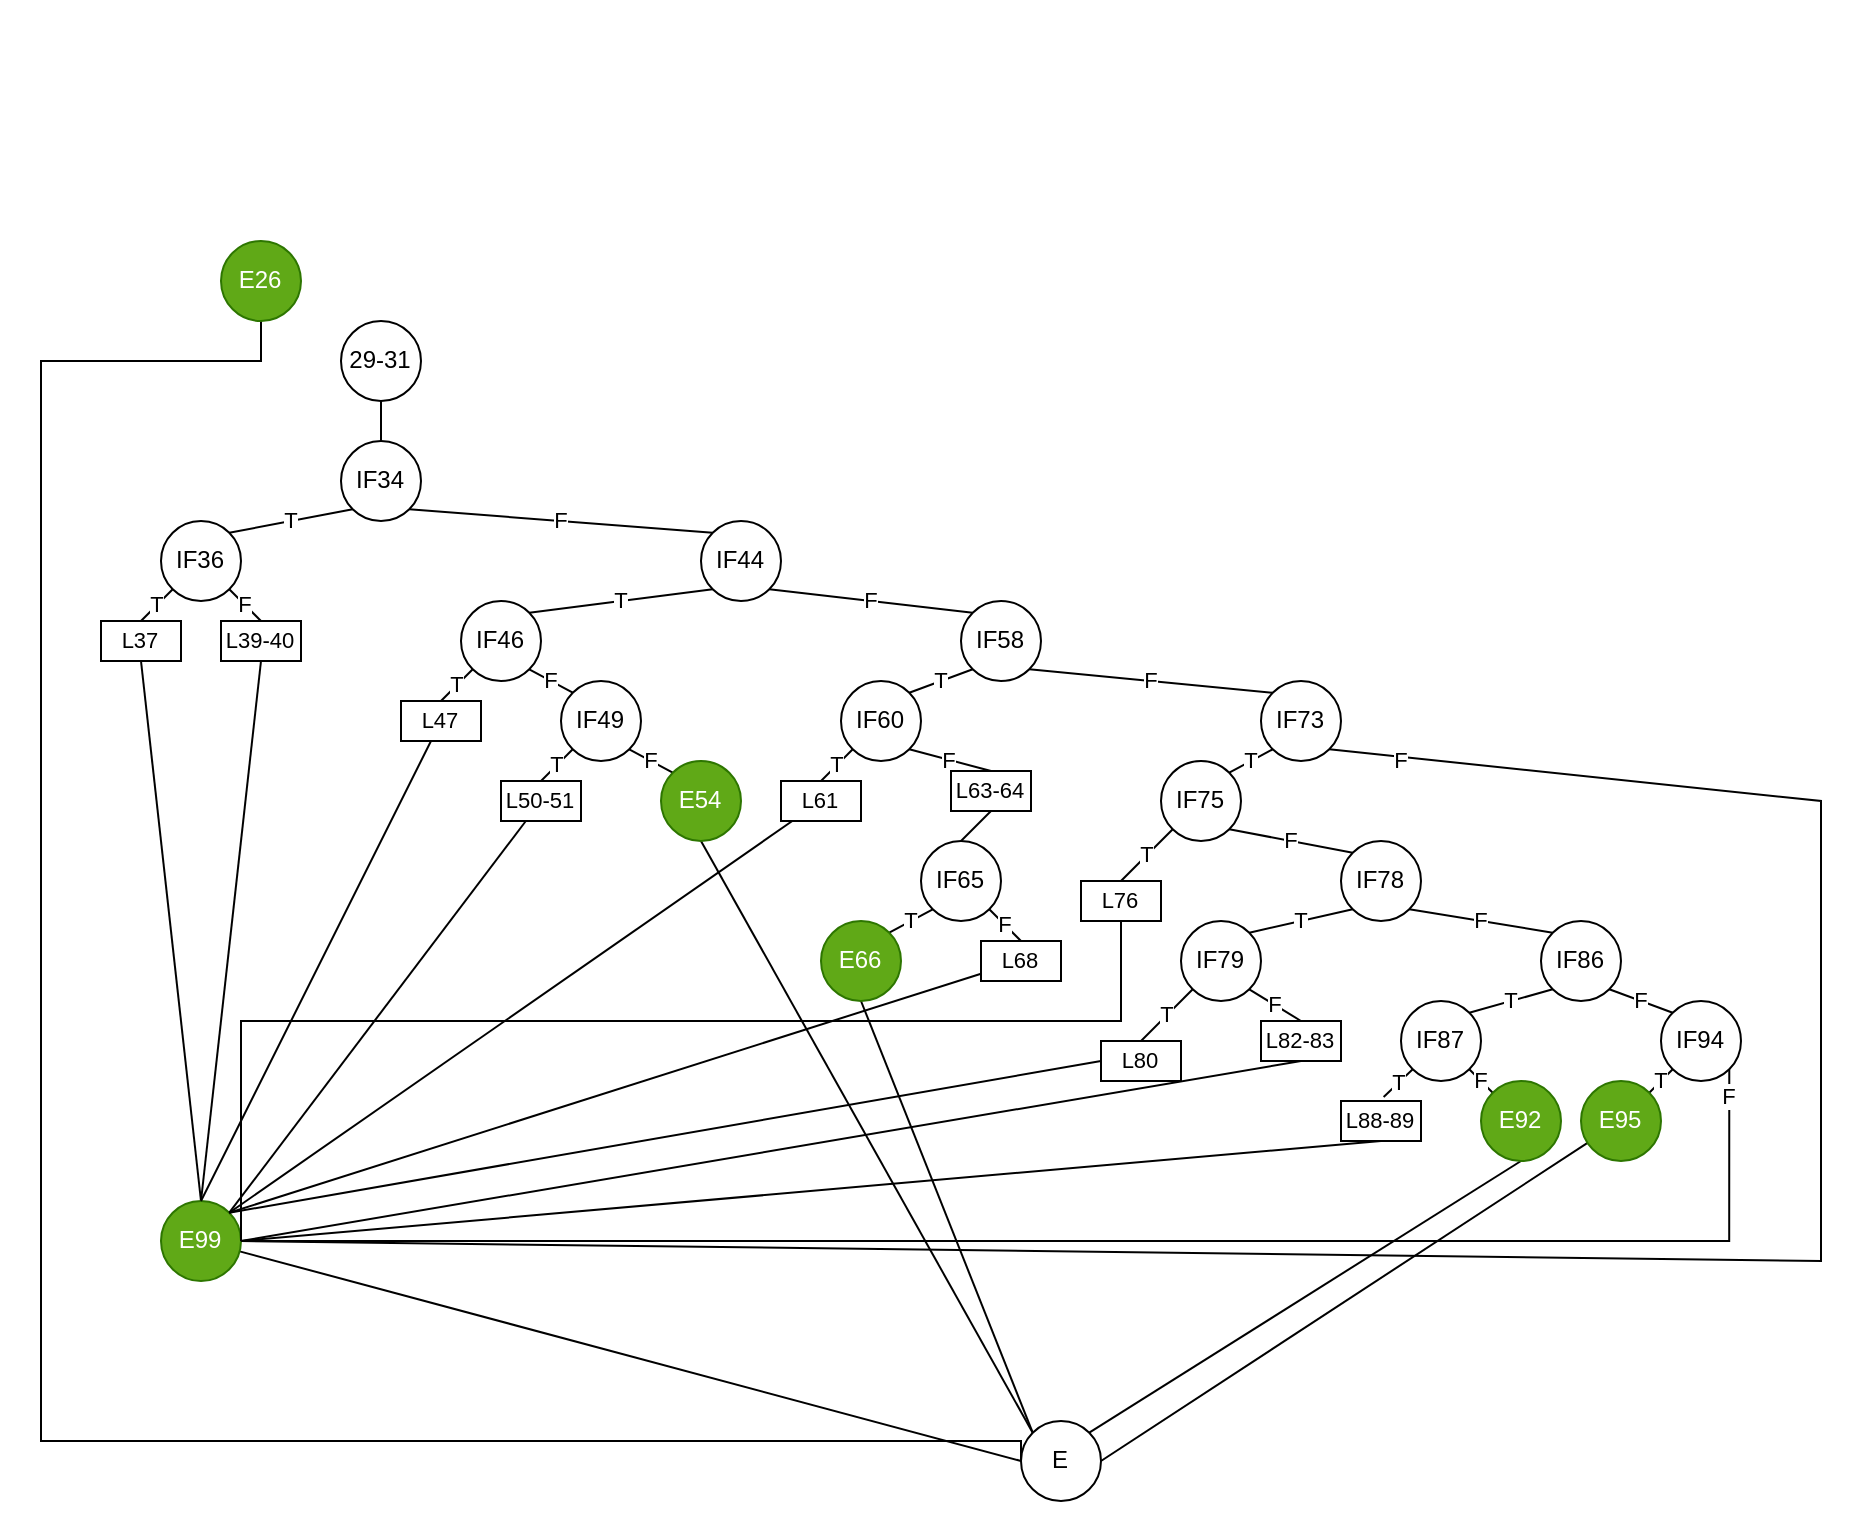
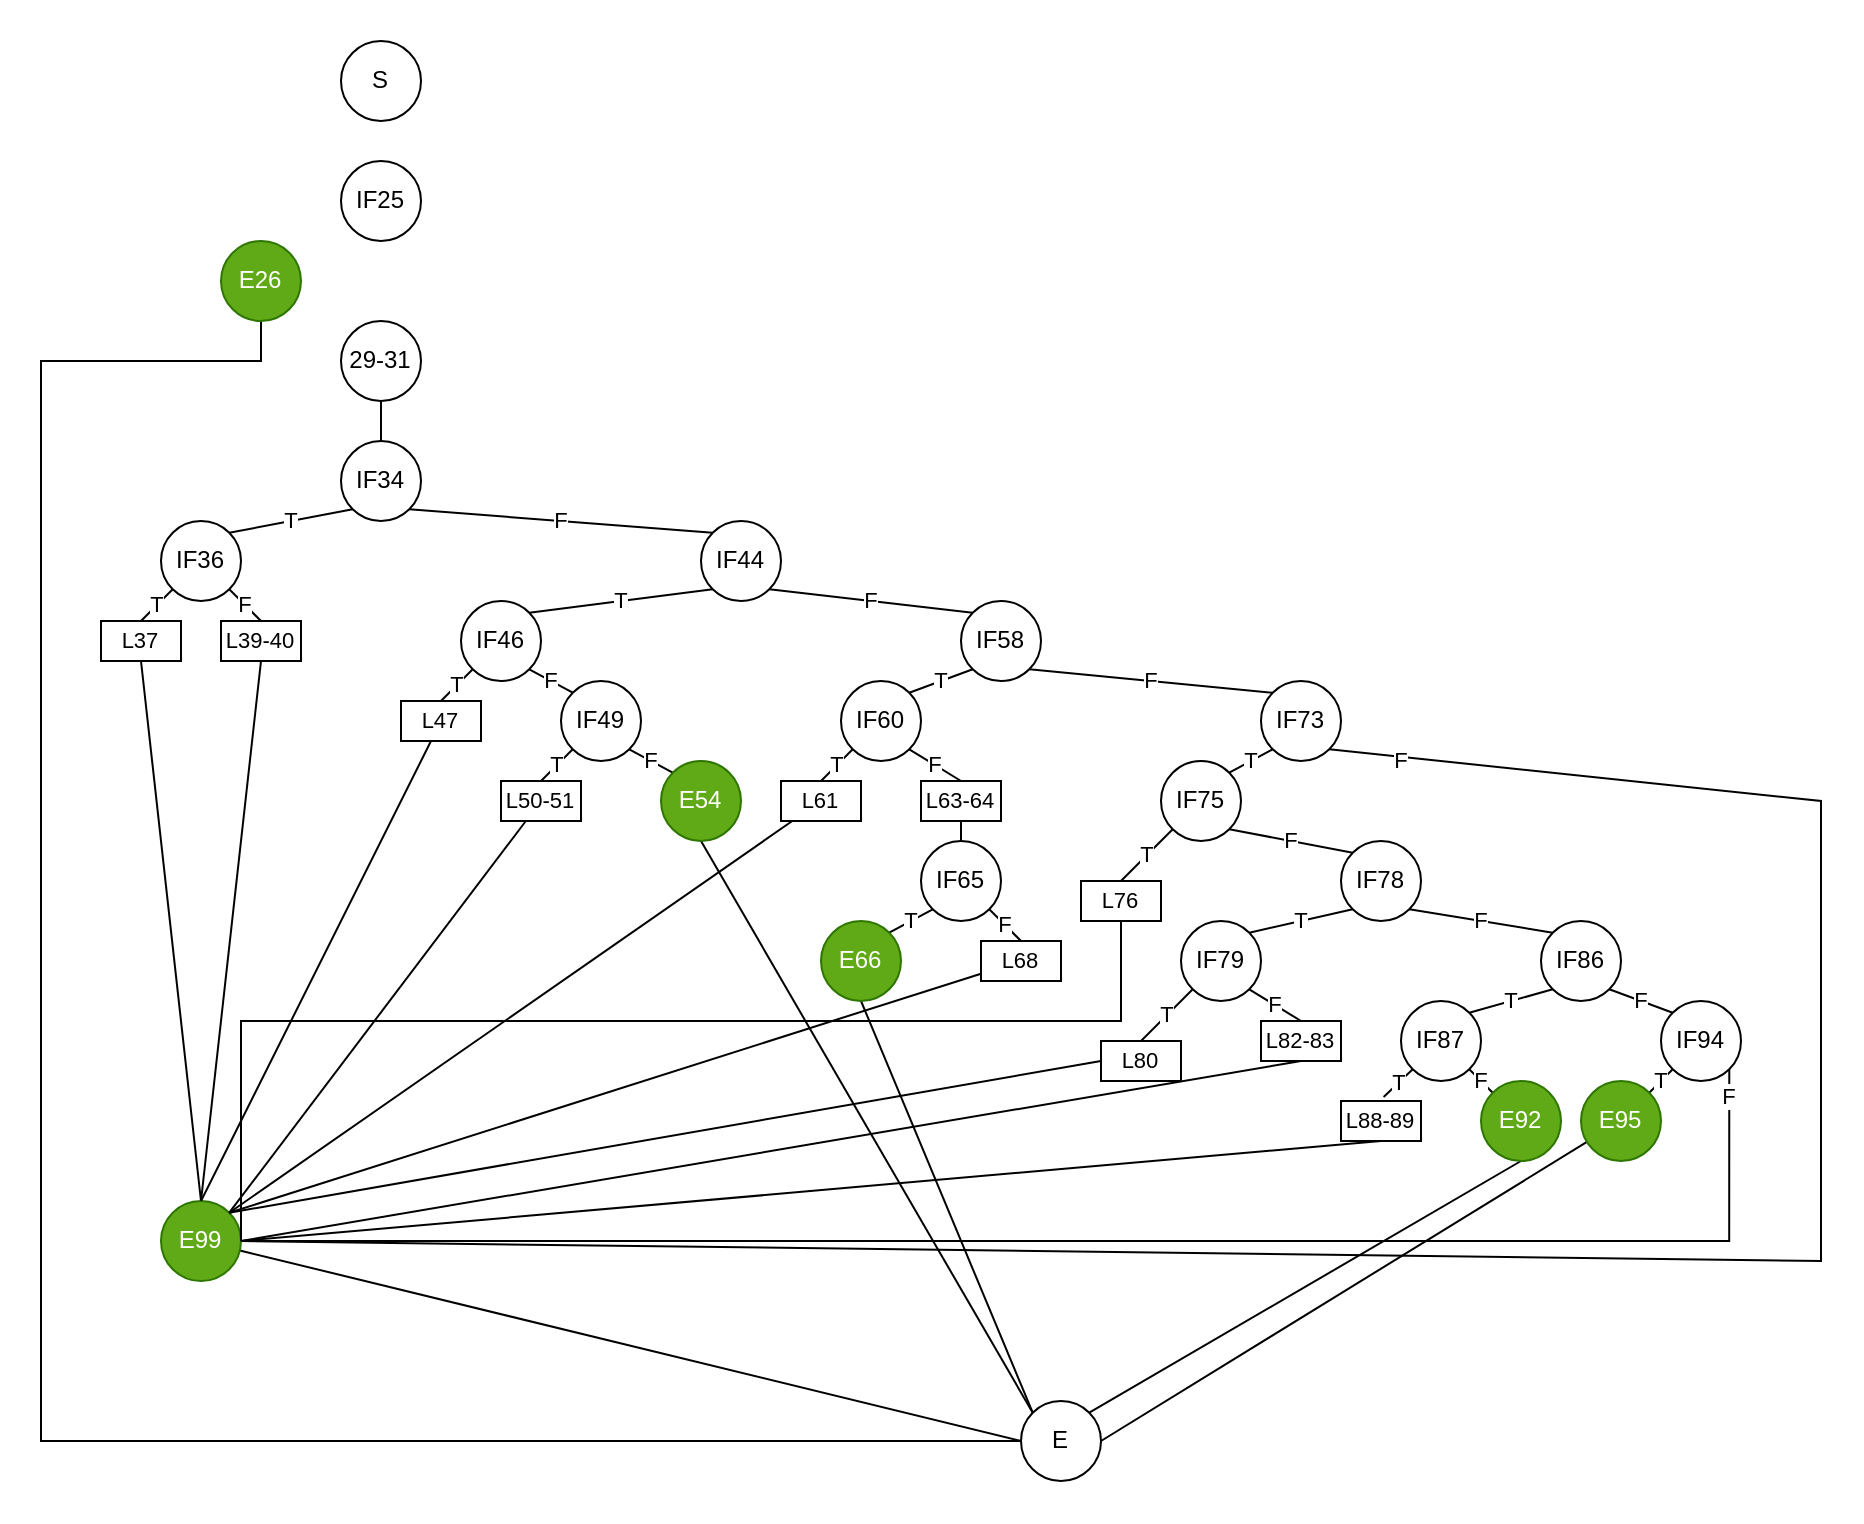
none -> (381, 81)
none -> (381, 201)
(991, 791) -> (961, 801)
(1061, 1461) -> (1061, 1441)
